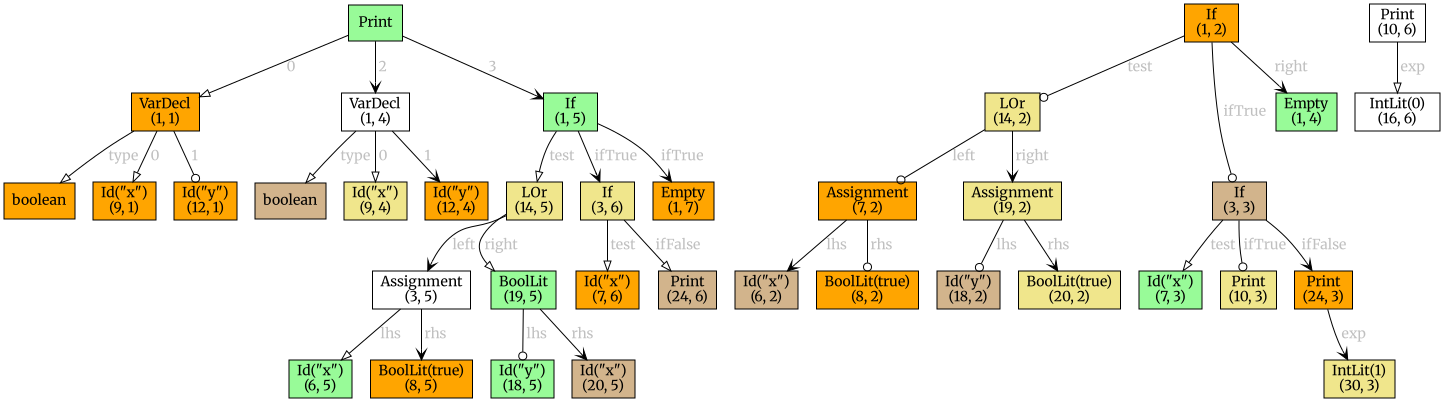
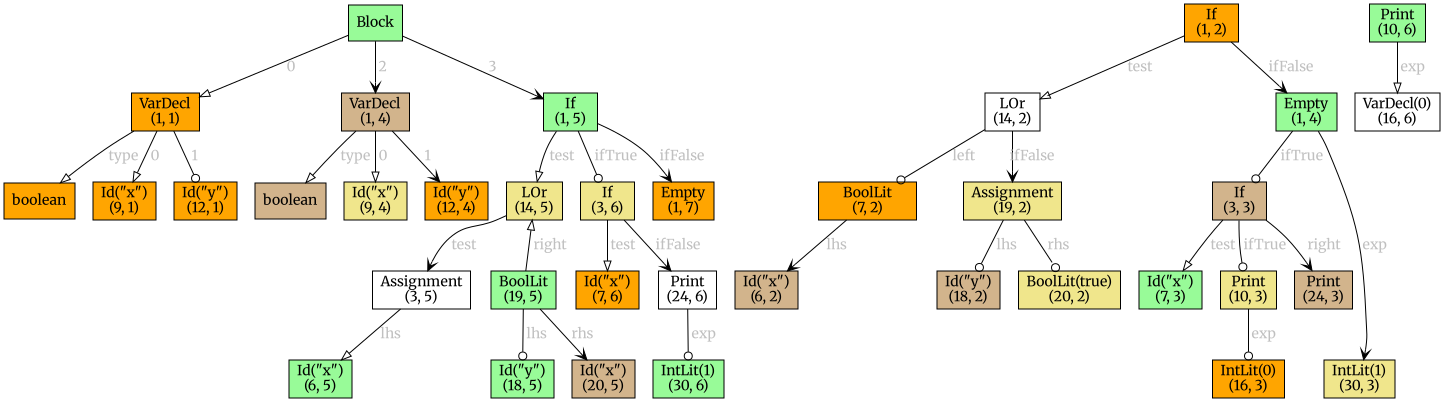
(376, 23) -> (376, 23)
(1398, 23) -> (1398, 23)
(1116, 66) -> (1116, 66)
(1290, 68) -> (1290, 68)
(1217, 109) -> (1276, 153)
(376, 112) -> (376, 112)
(1012, 112) -> (1012, 112)
(1398, 112) -> (1398, 112)
(587, 153) -> (587, 153)
(681, 156) -> (681, 156)
(1031, 156) -> (1031, 156)
(868, 201) -> (868, 201)
(483, 235) -> (528, 251)
(1038, 241) -> (1038, 241)
(644, 242) -> (644, 242)
(462, 246) -> (462, 246)
(1323, 246) -> (1323, 246)
(688, 290) -> (688, 290)
(868, 290) -> none
(1324, 290) -> (1324, 290)
(1334, 330) -> (1358, 237)
(422, 379) -> none
none -> (688, 379)
none -> (1248, 379)
